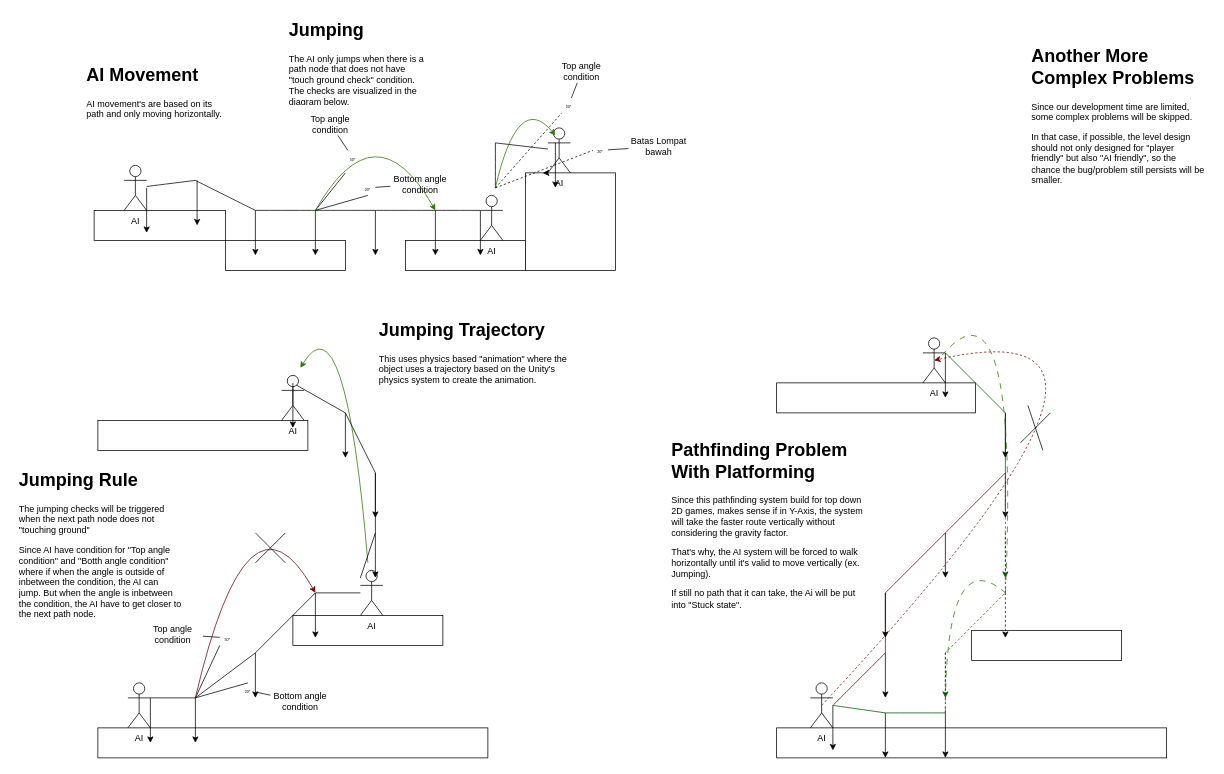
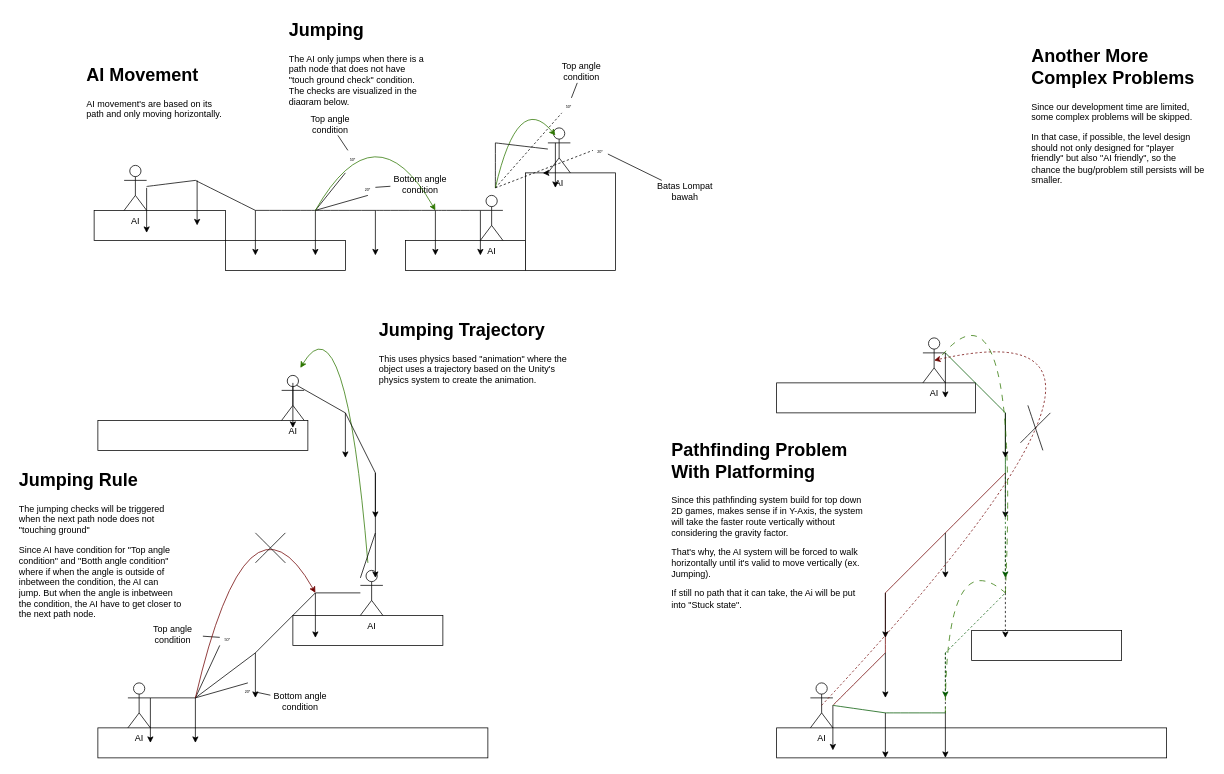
(659, 147) -> (685, 192)
